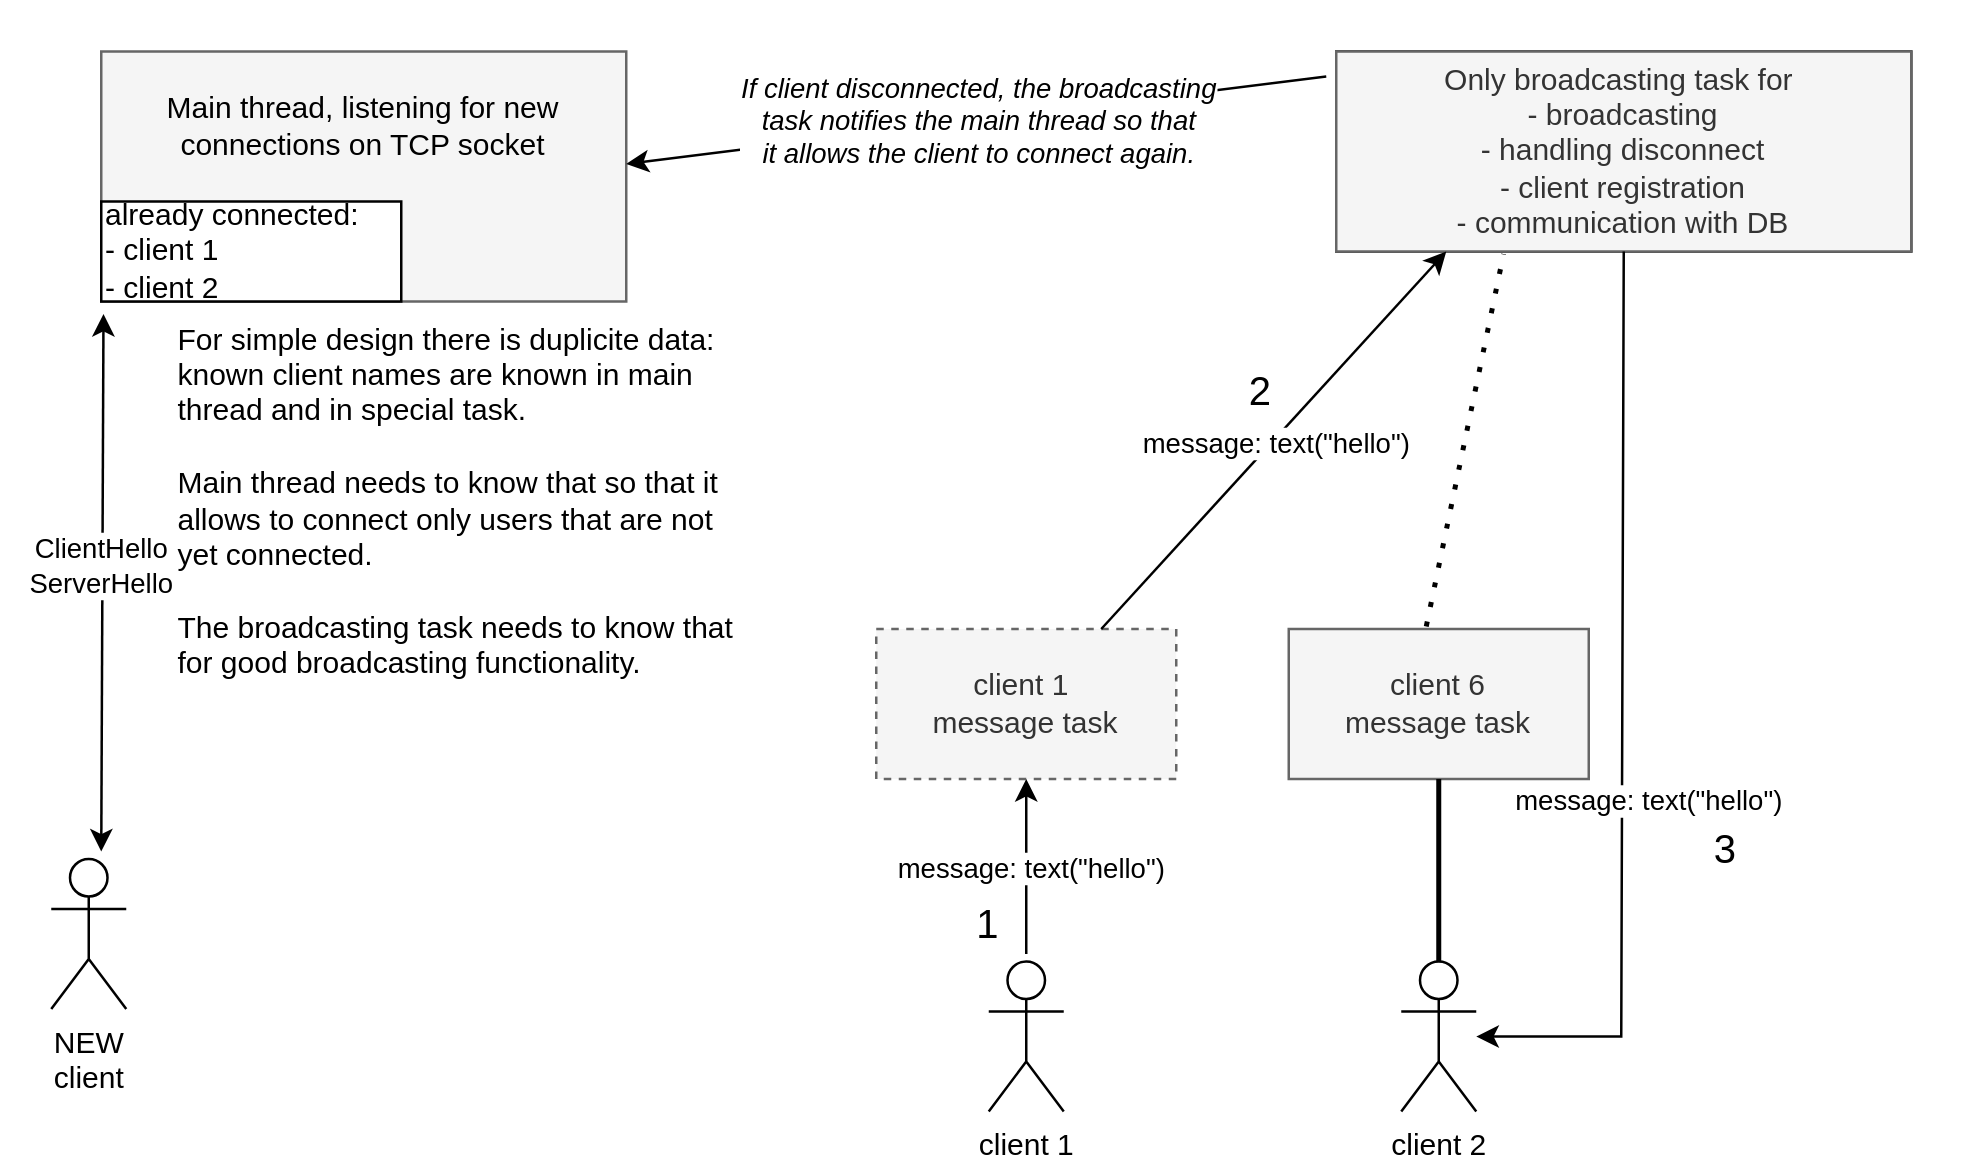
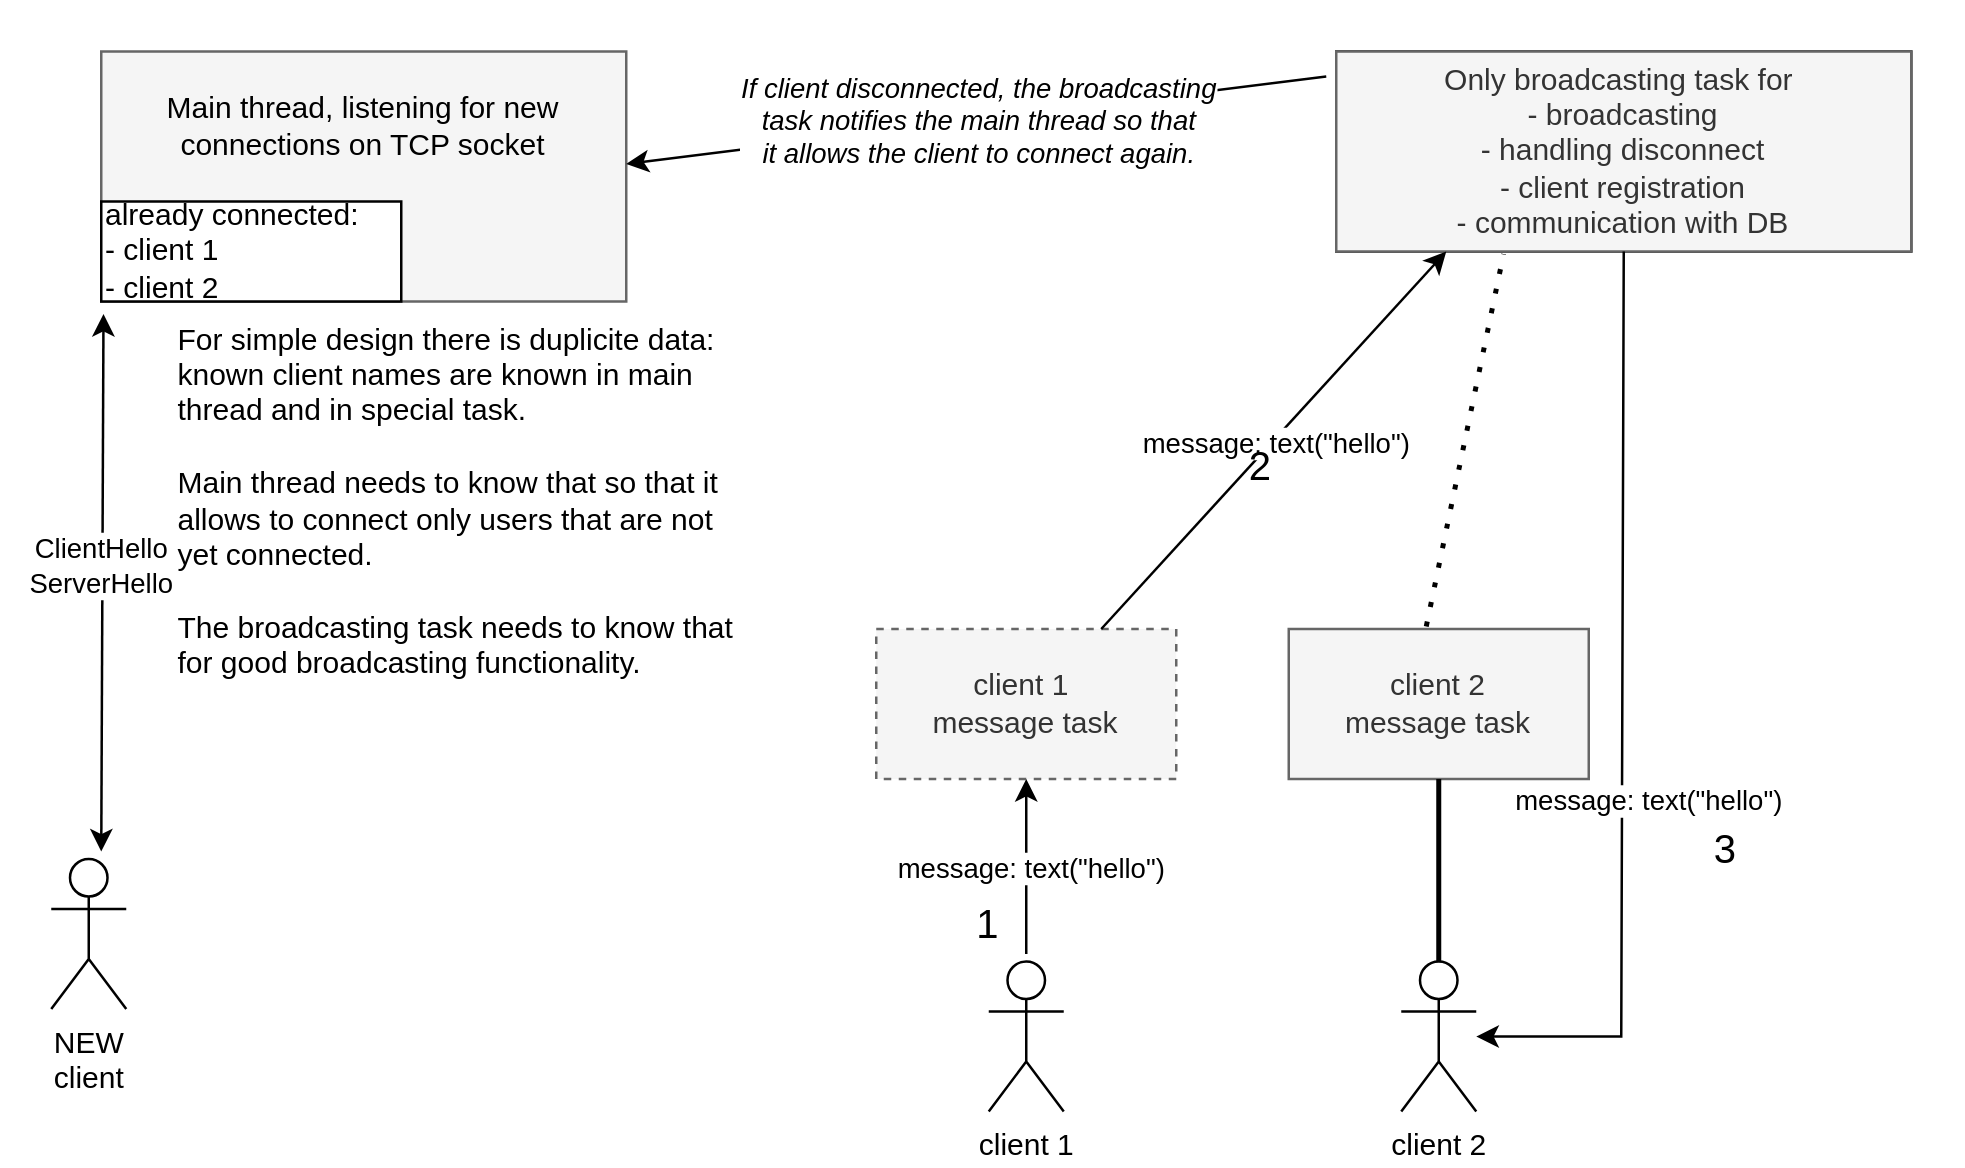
(1261, 391) -> (1261, 466)
(1439, 704) -> (1439, 704)
